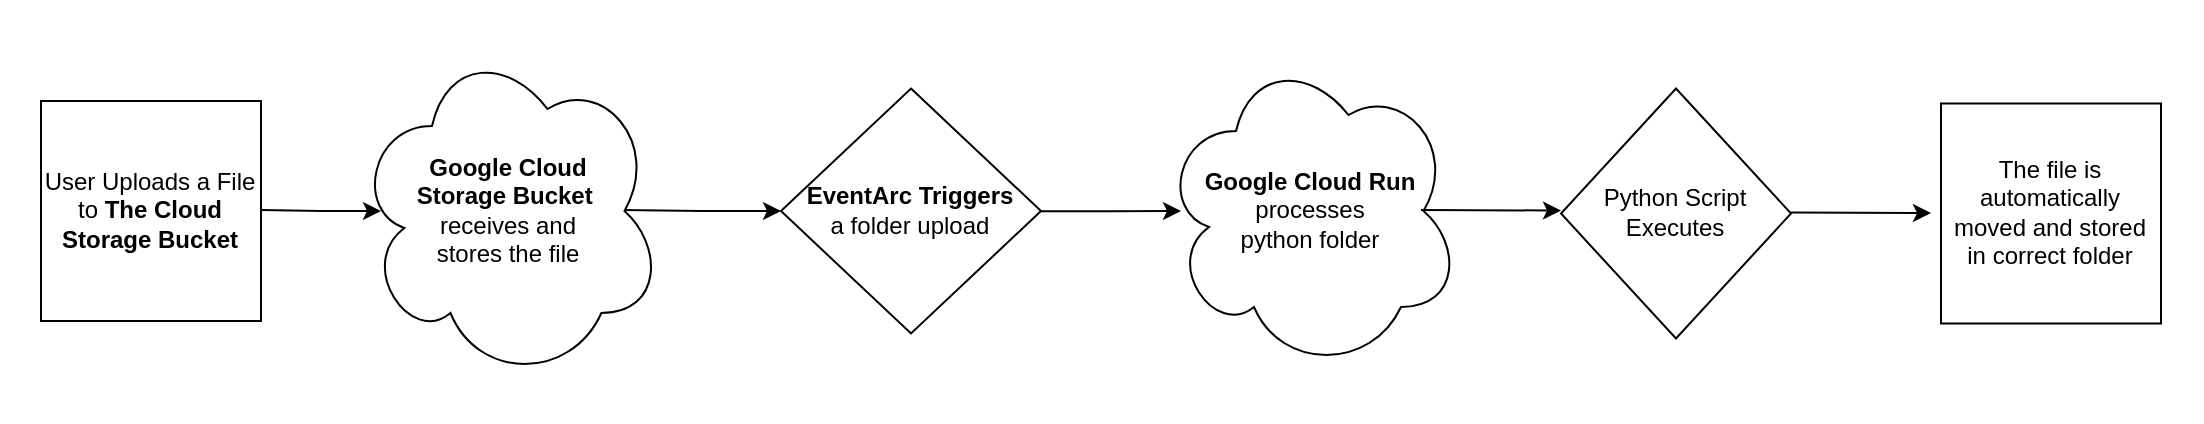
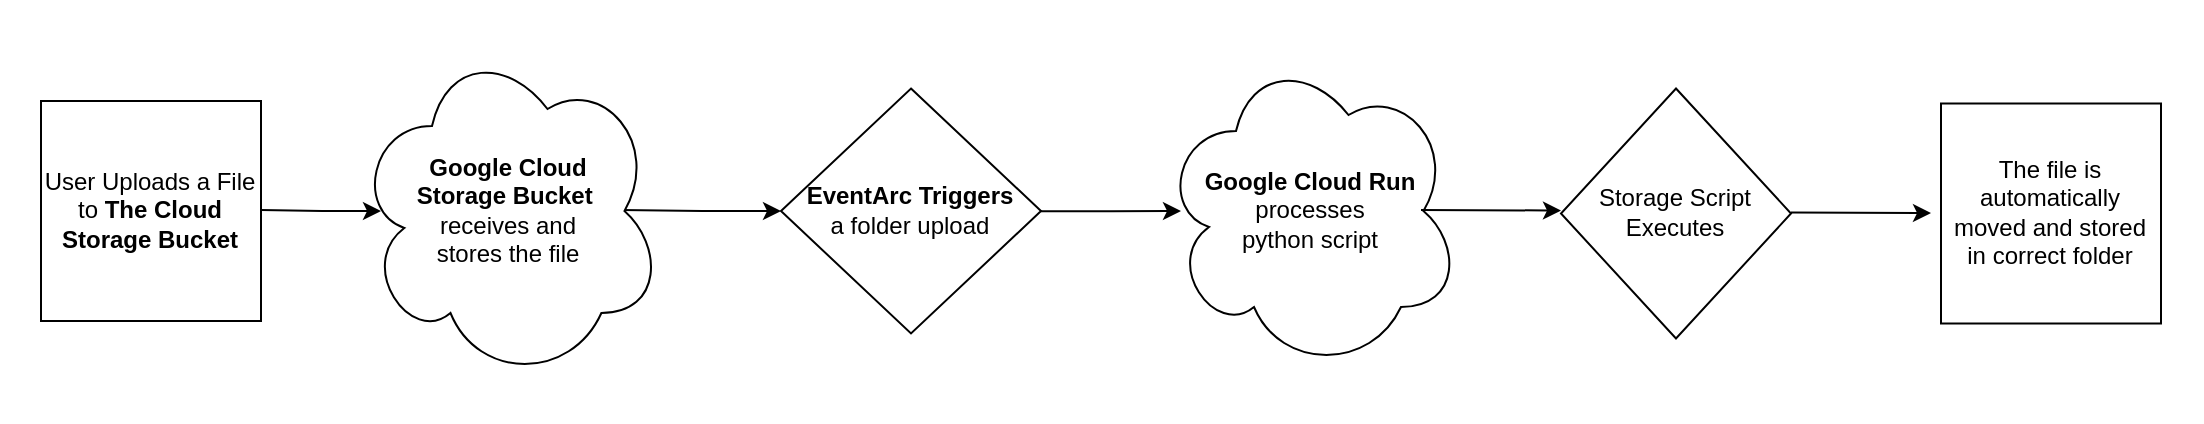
(1311, 211) -> (1311, 211)
(1676, 213) -> (1676, 213)
